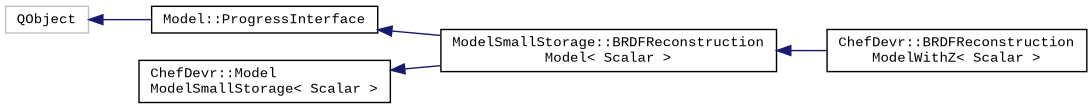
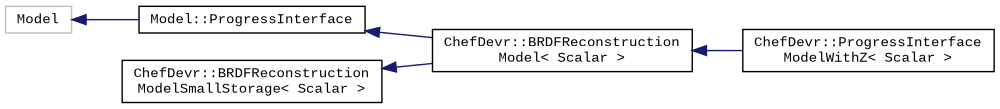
(47, 20) -> (39, 20)
(609, 51) -> (562, 51)
(957, 51) -> (868, 51)
(265, 81) -> (252, 81)
